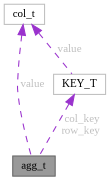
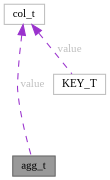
(54, 130) -> none
